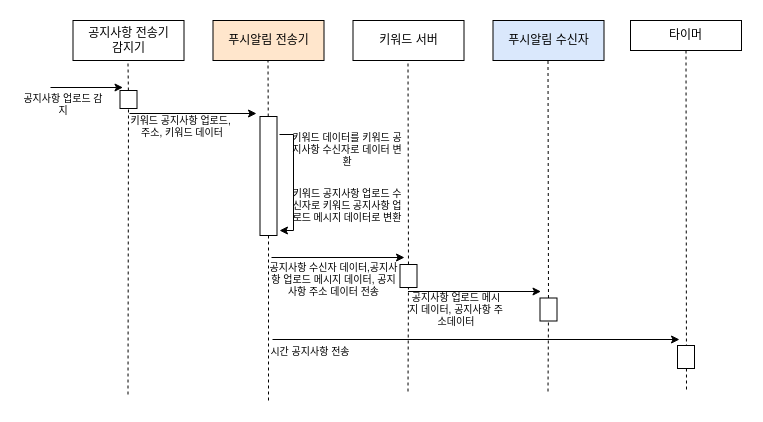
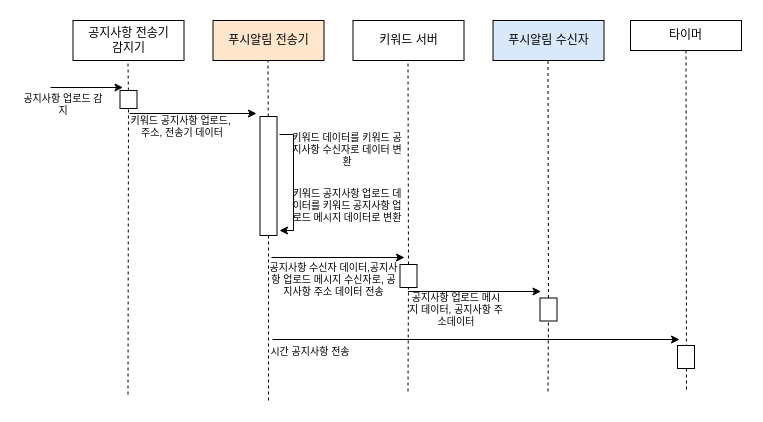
(183, 127) -> (183, 127)
(348, 206) -> (348, 206)
(334, 280) -> (334, 280)
